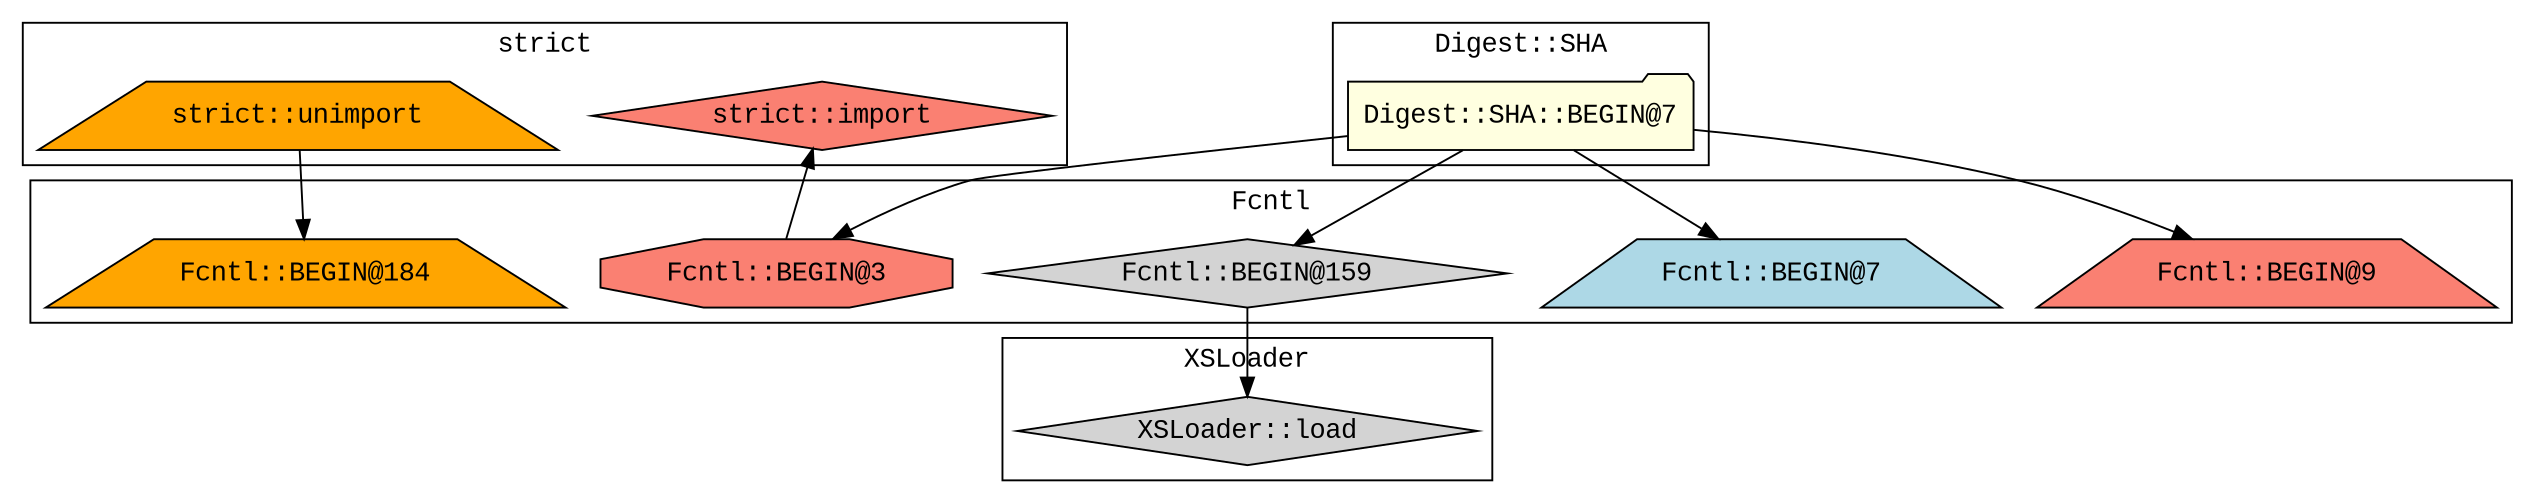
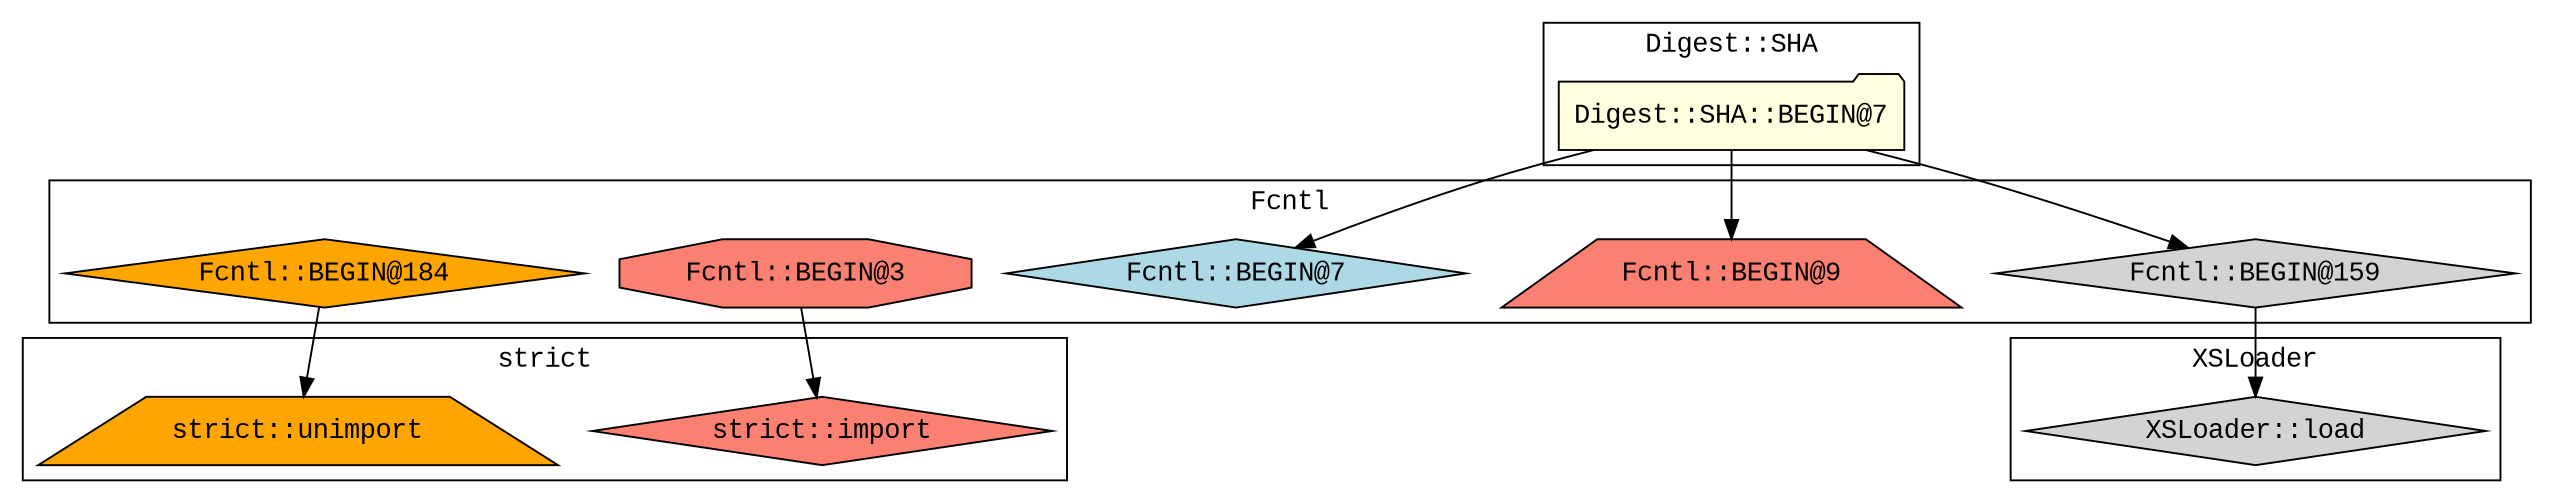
(1094, 164) -> none
(302, 192) -> (312, 351)
(306, 273) -> (325, 273)
(1771, 273) -> (1236, 273)
